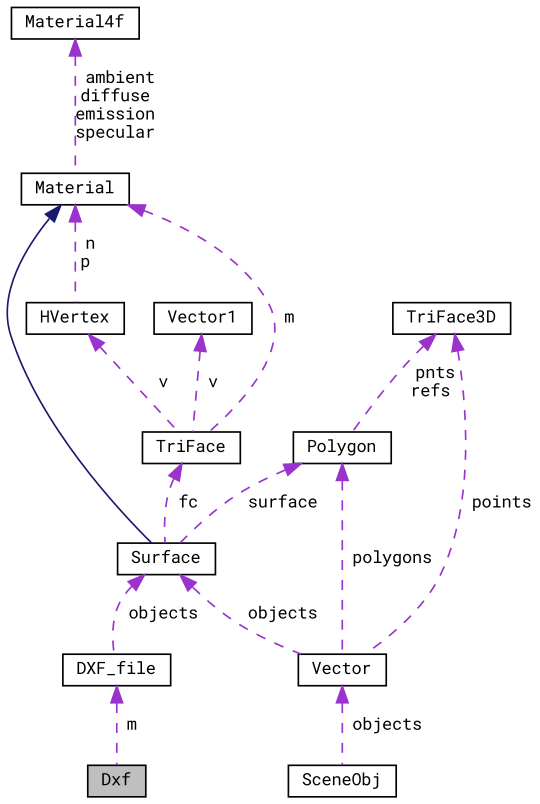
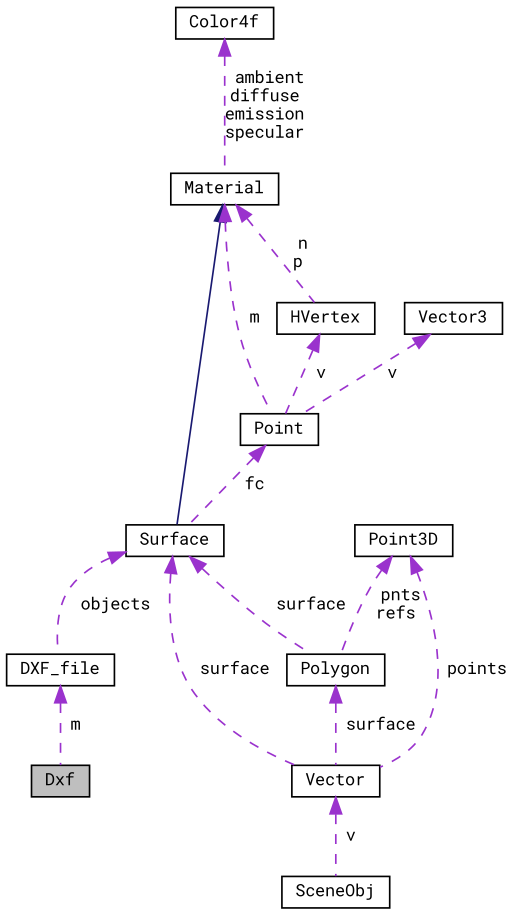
(75, 23) -> (225, 23)
(203, 318) -> (454, 318)
(452, 318) -> (404, 541)
(191, 448) -> (279, 430)
(229, 500) -> (254, 614)
(388, 559) -> (376, 726)
(278, 614) -> (231, 670)
(383, 726) -> (347, 837)
